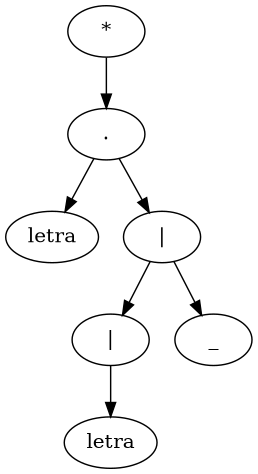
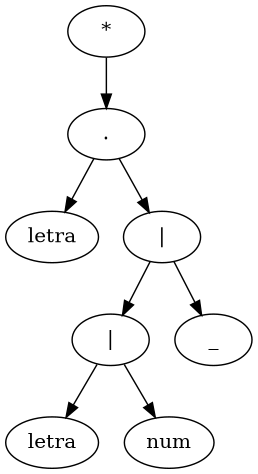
none -> (169, 443)
